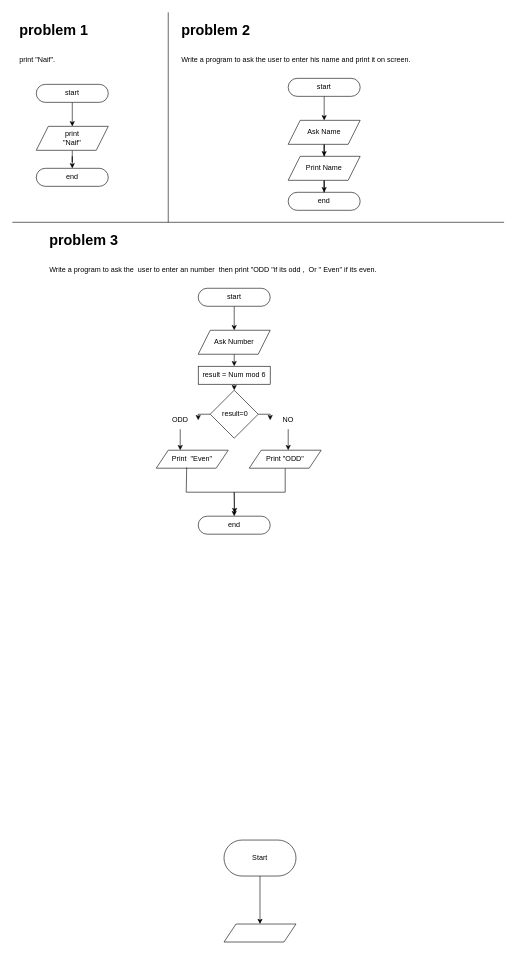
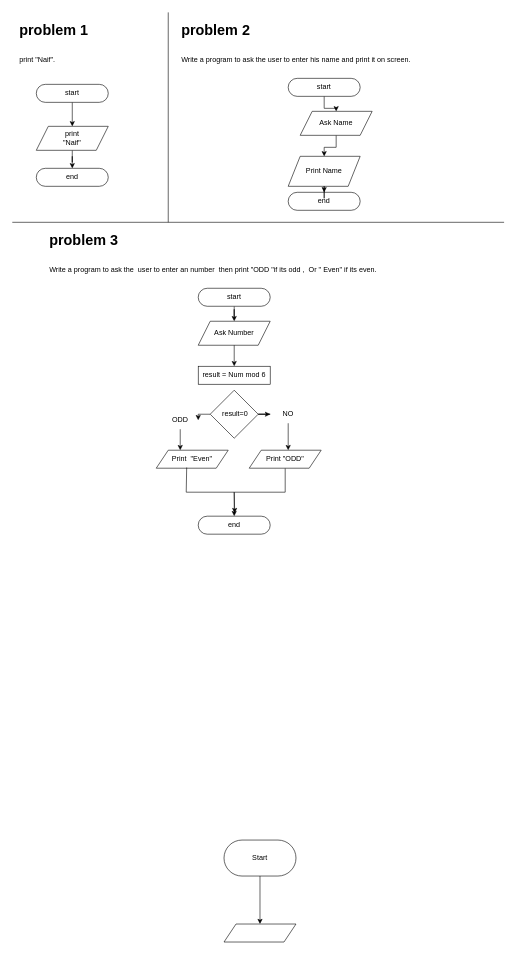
(324, 132) -> (336, 123)
(324, 168) -> (324, 171)
(234, 342) -> (234, 333)
(234, 385) -> none
(288, 420) -> (288, 414)
